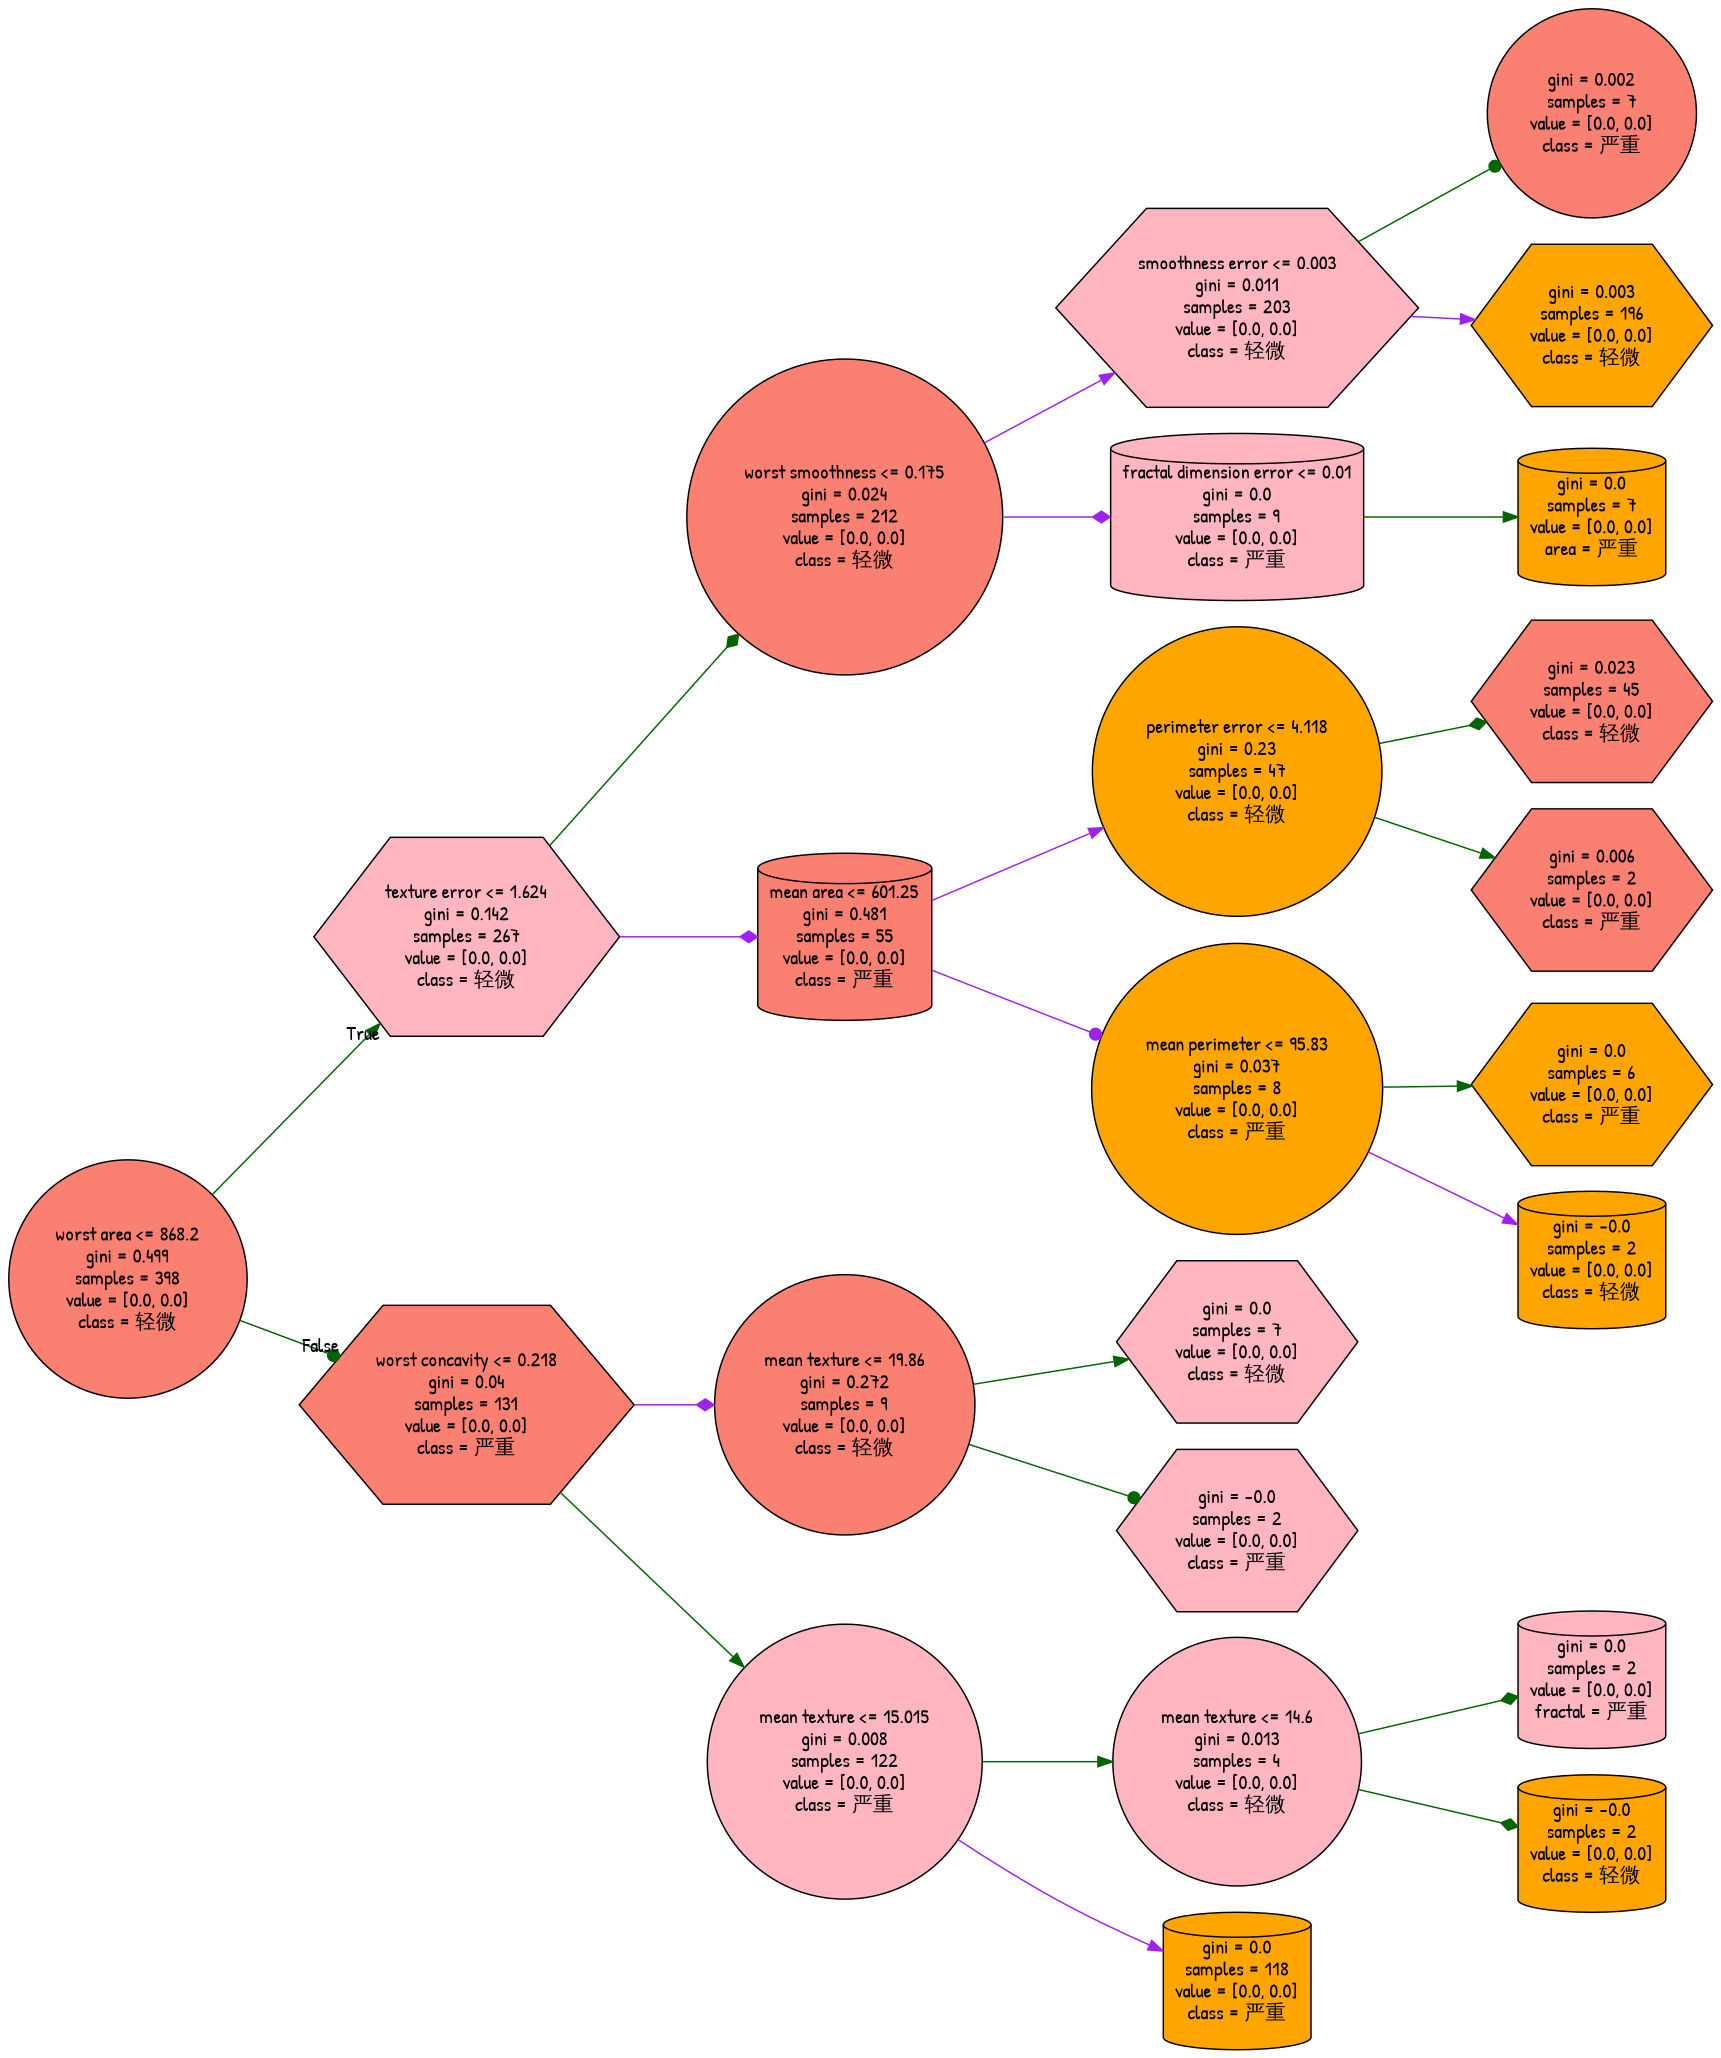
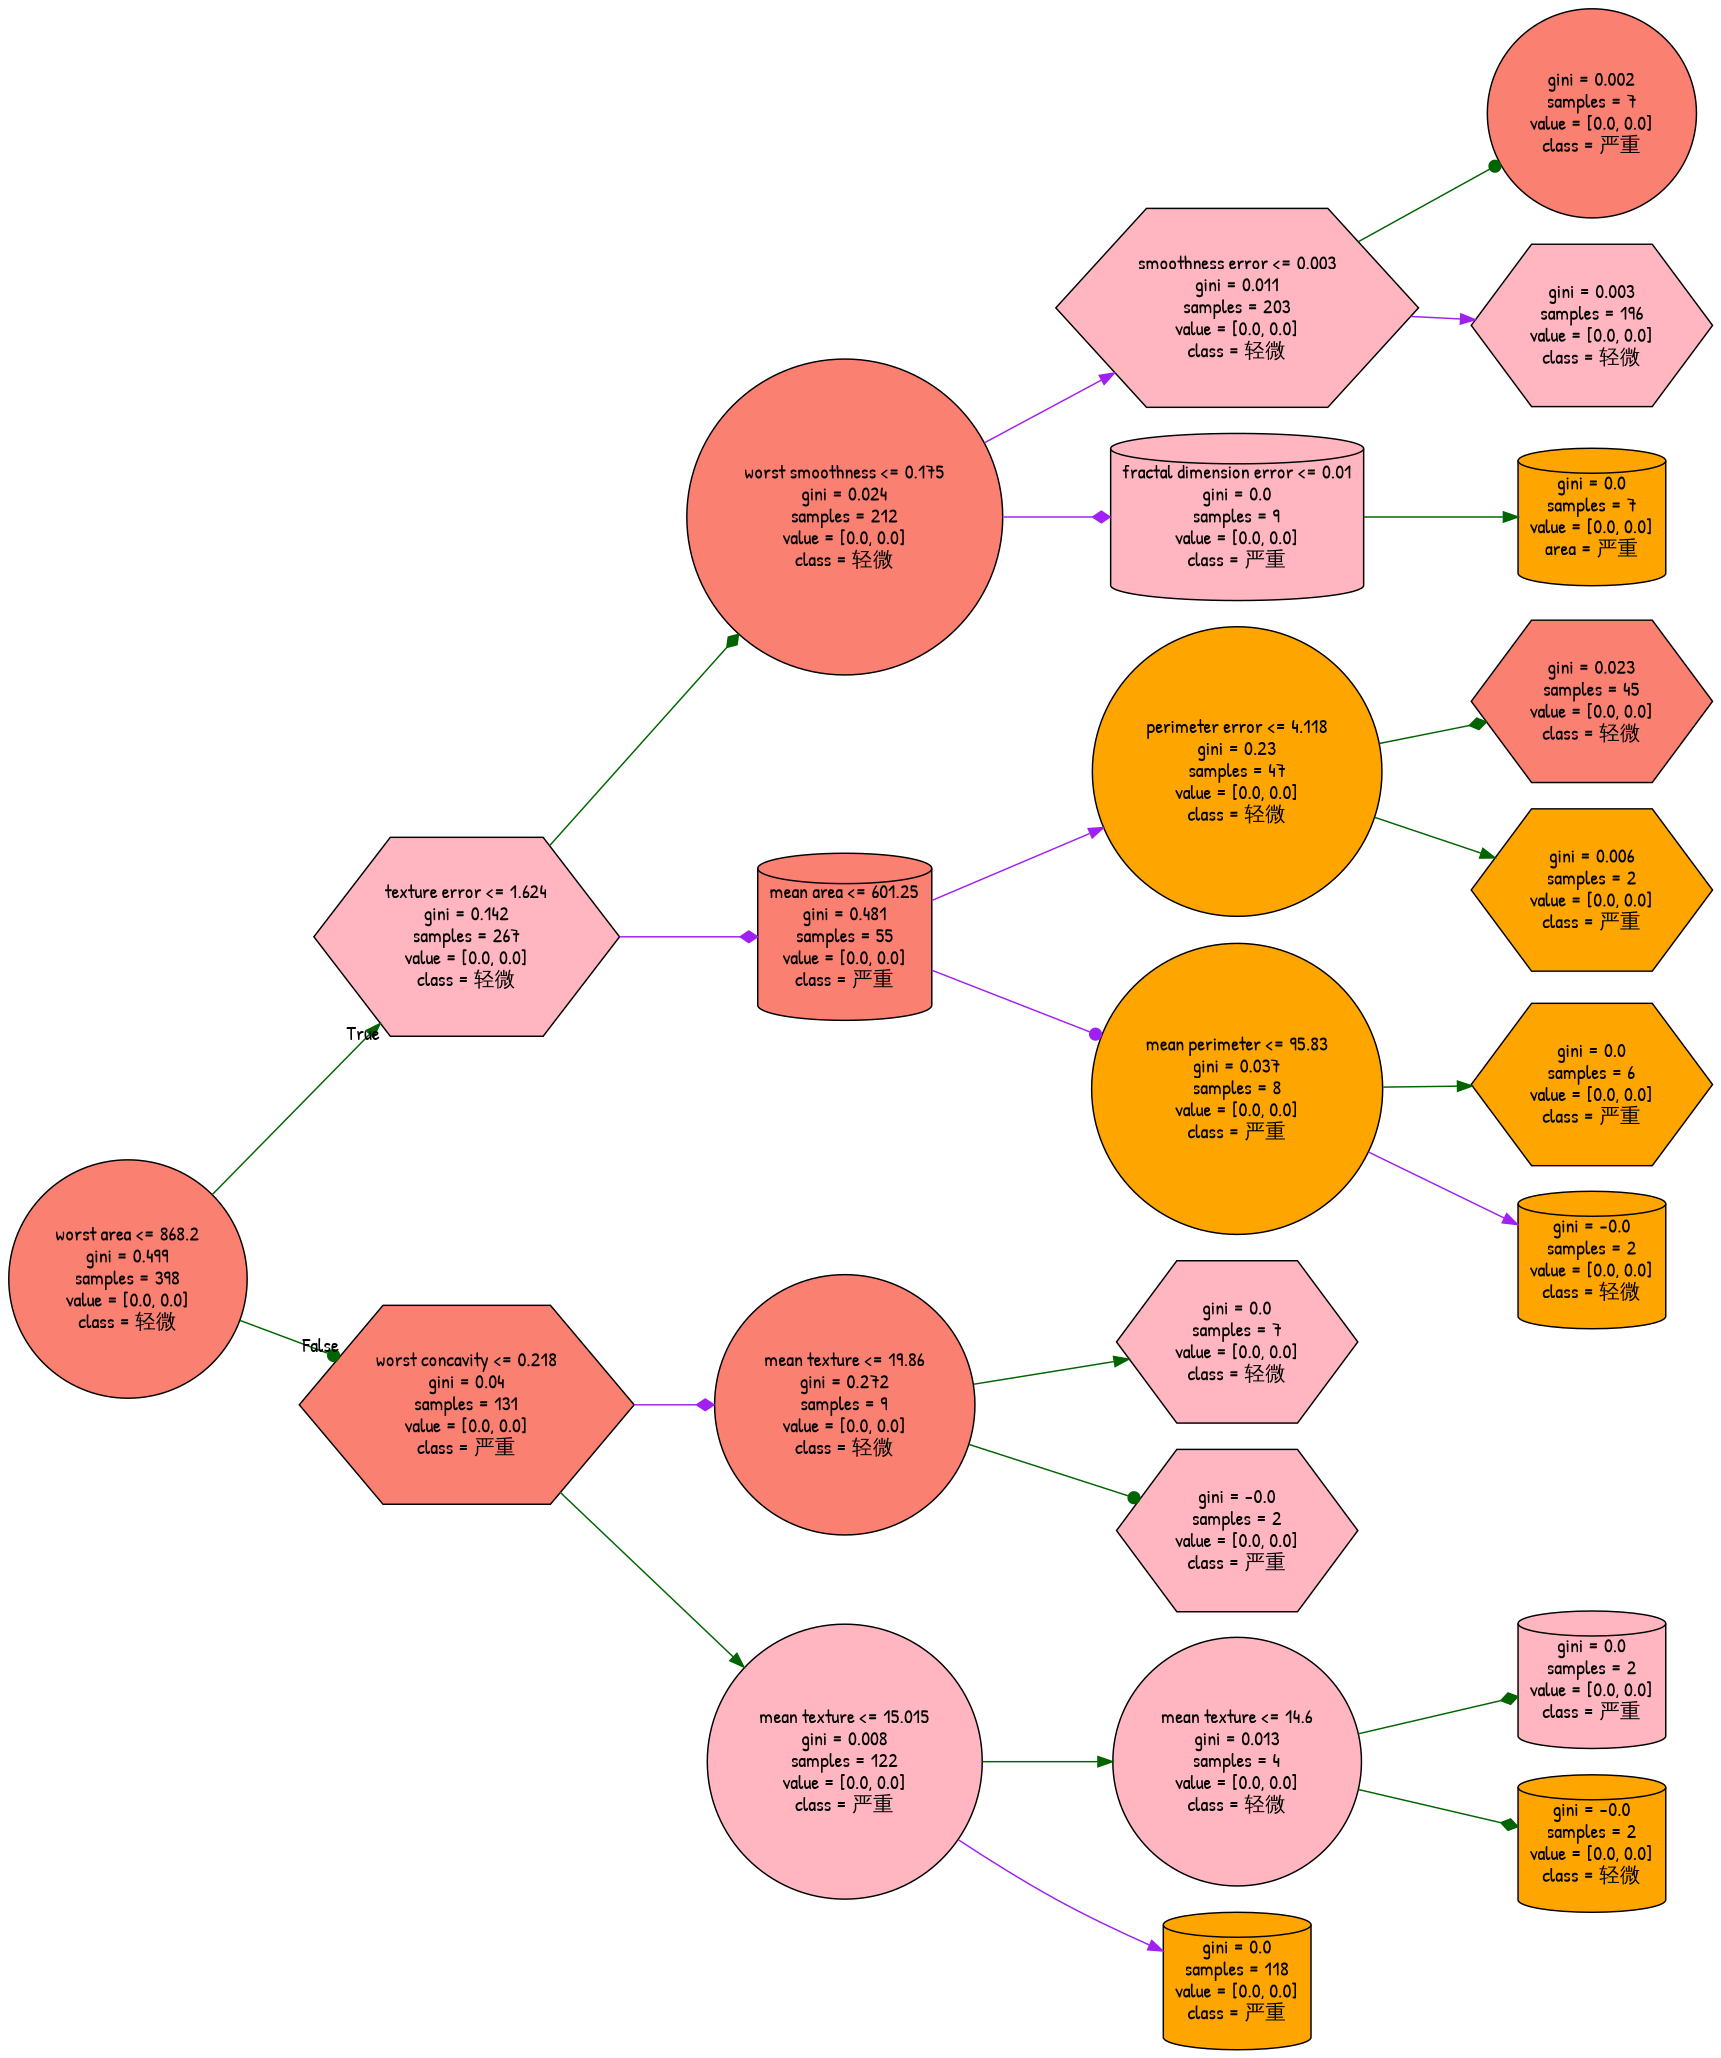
(1592, 325) -> (1592, 325)
(1592, 890) -> (1592, 890)
(1592, 1680) -> (1592, 1680)
